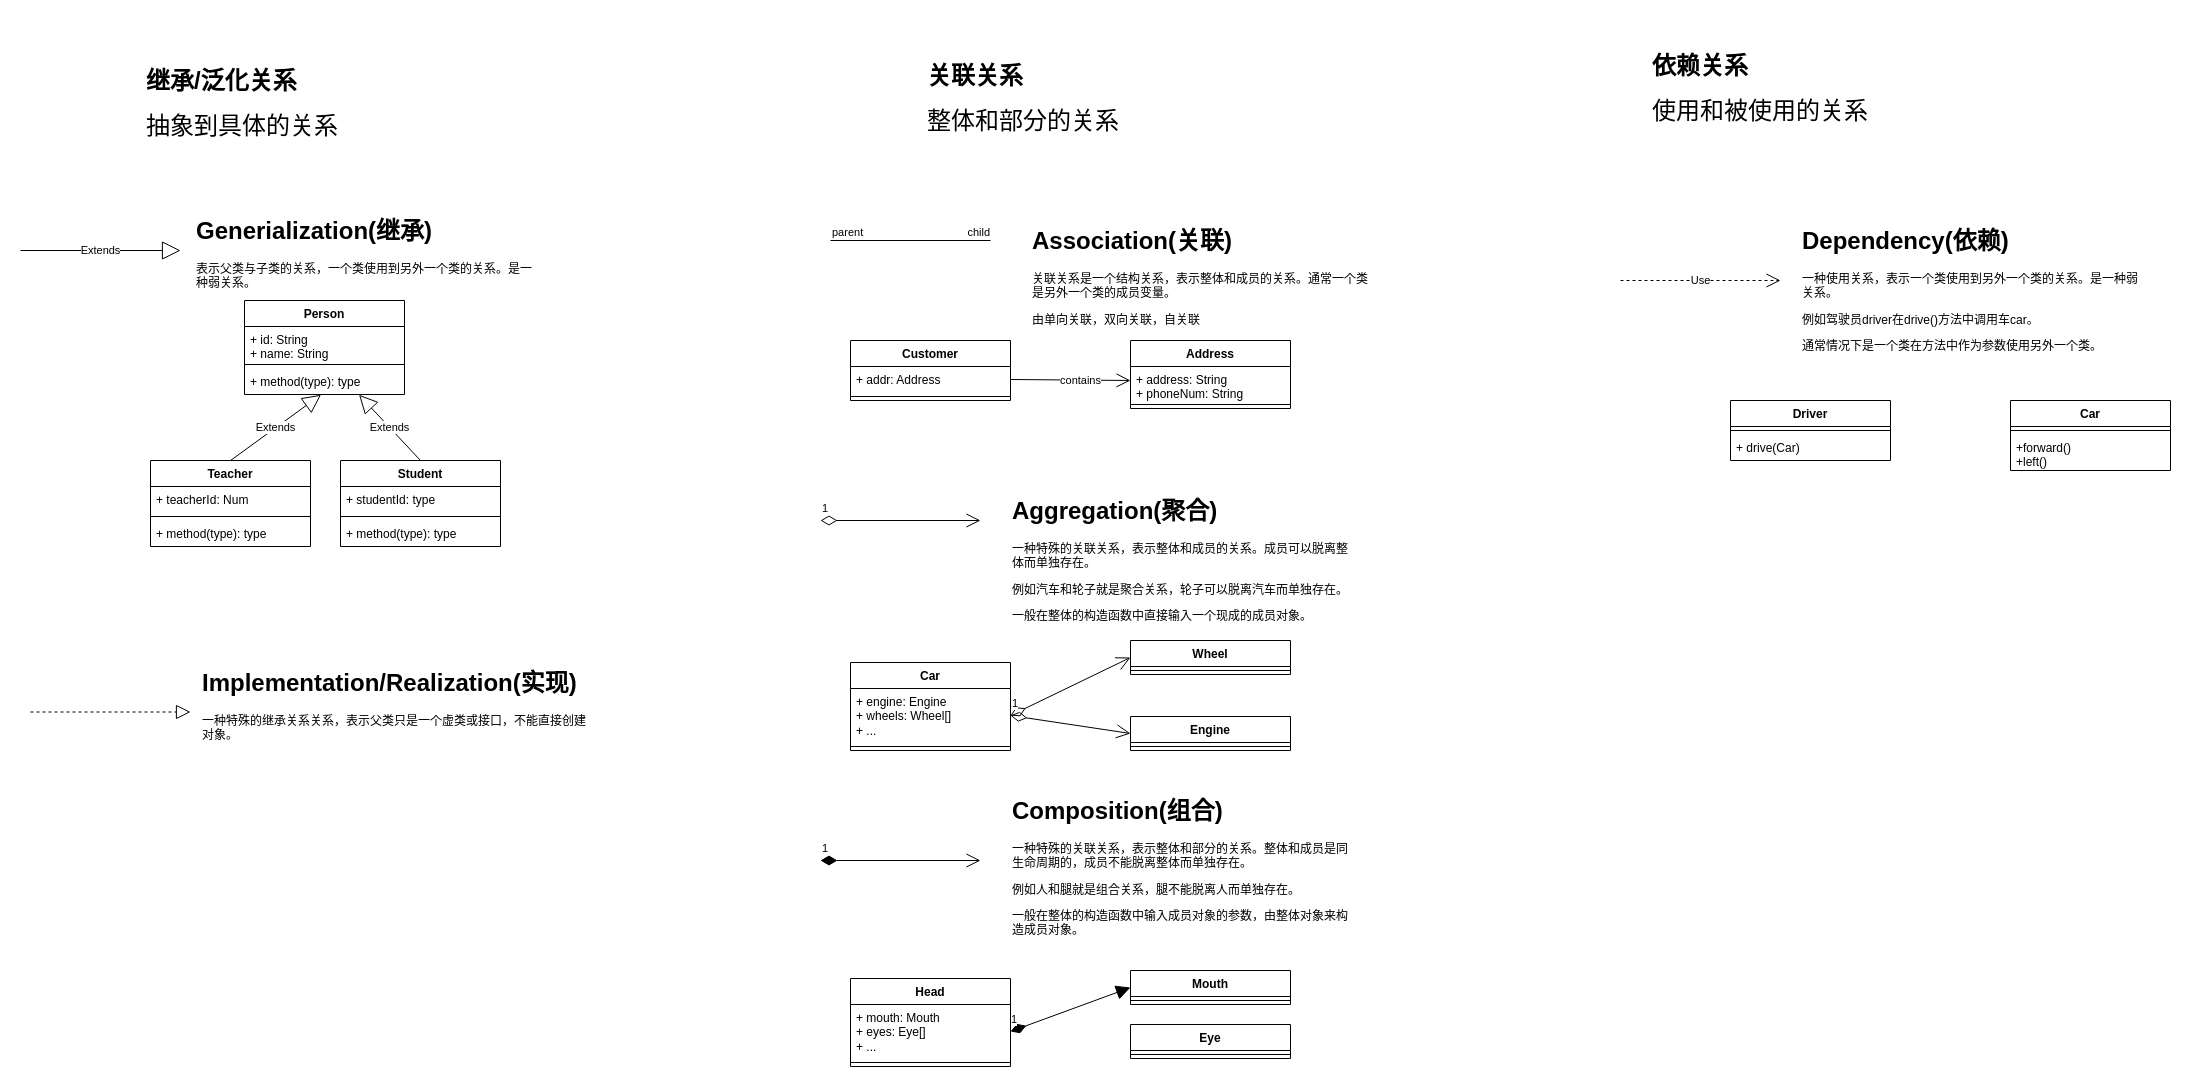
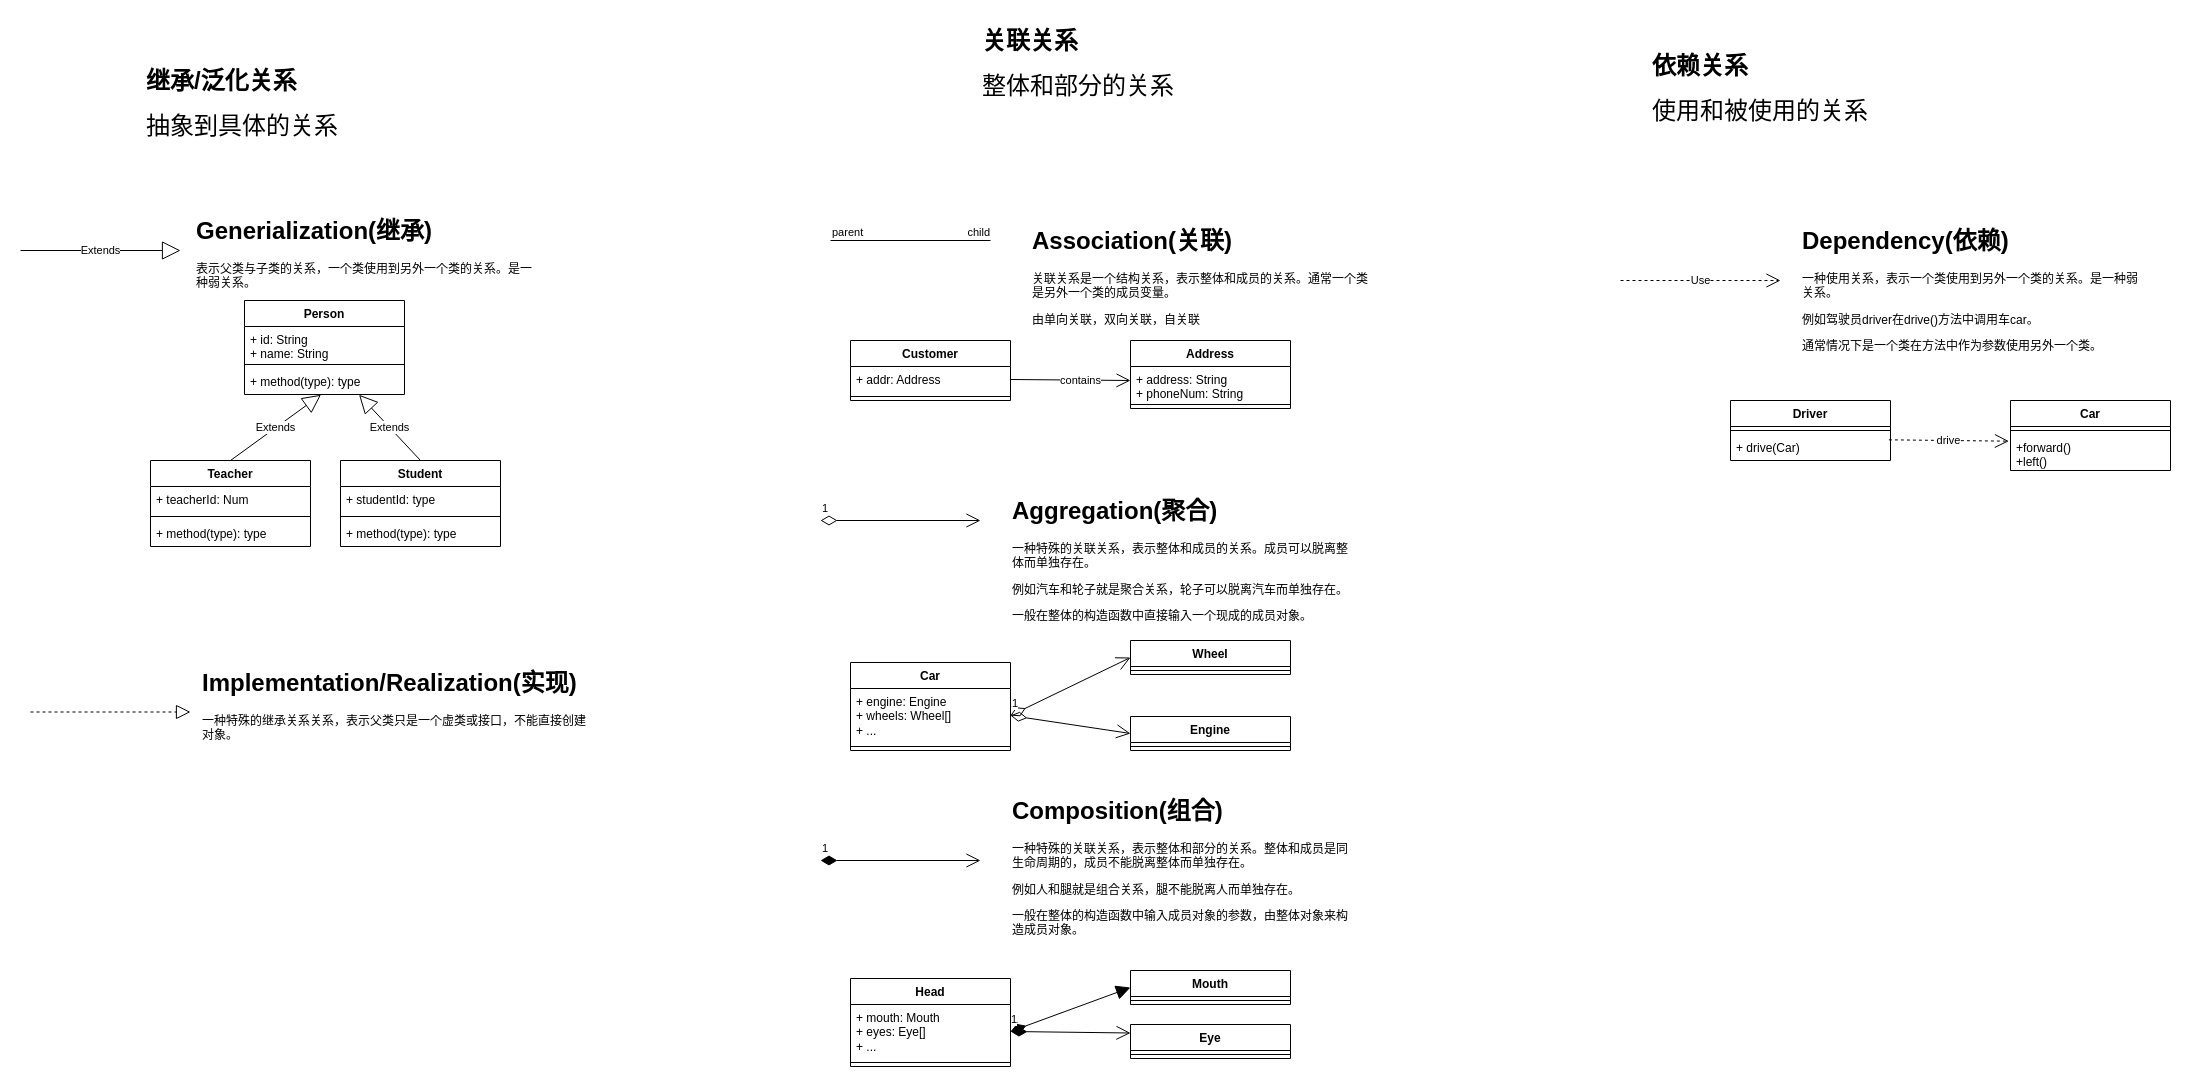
(1096, 116) -> (1151, 81)
none -> (1949, 441)
none -> (1077, 1032)
